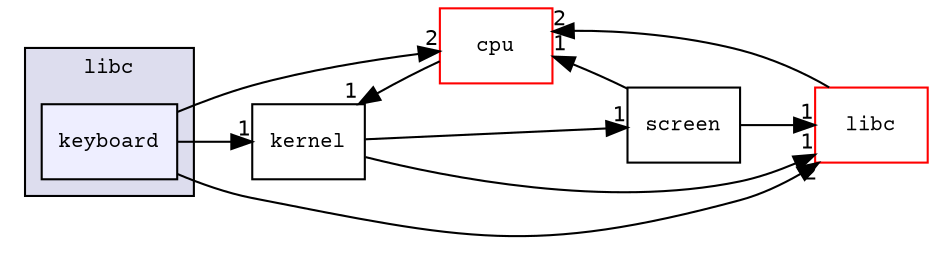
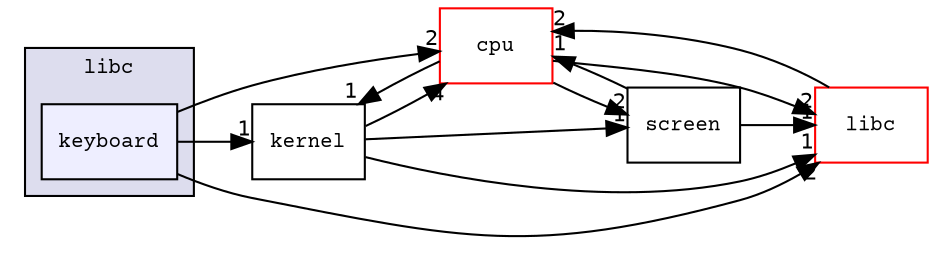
none -> (676, 75)
none -> (580, 95)
none -> (397, 111)
